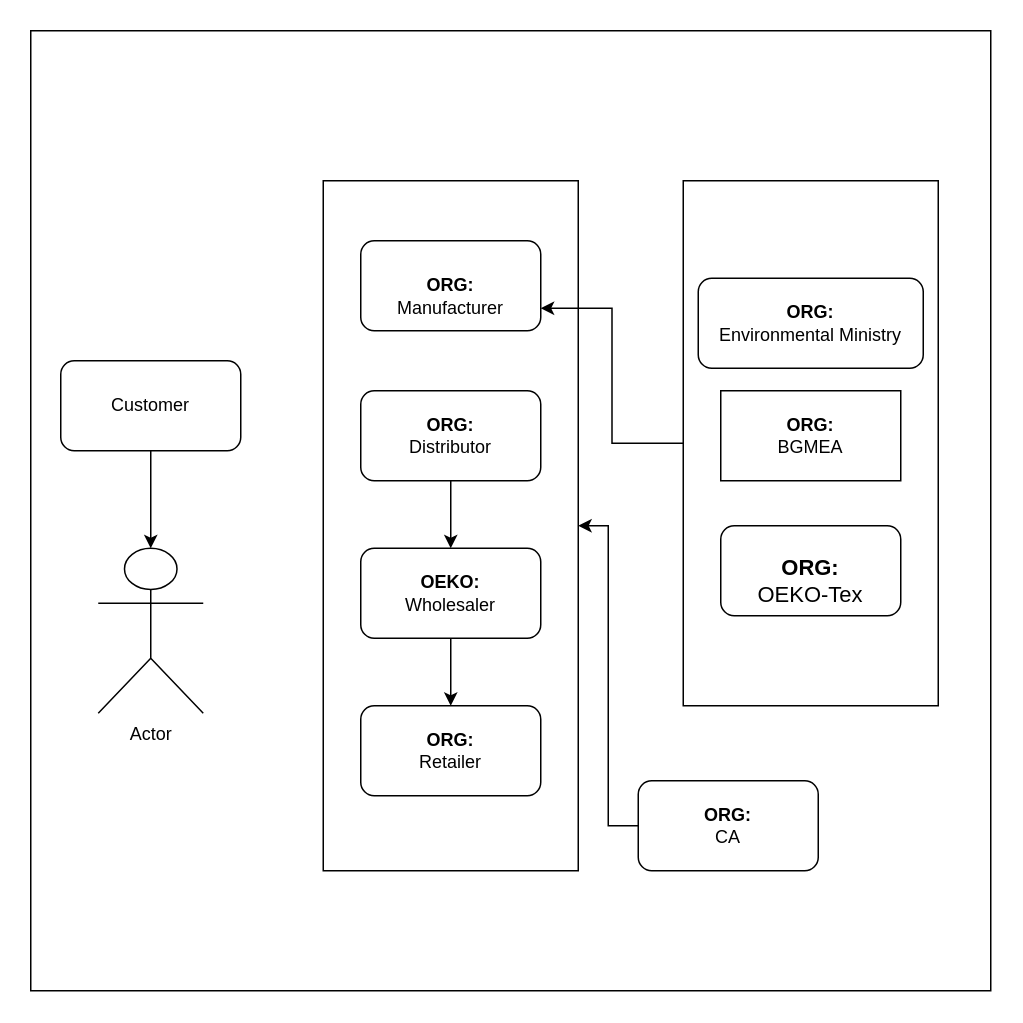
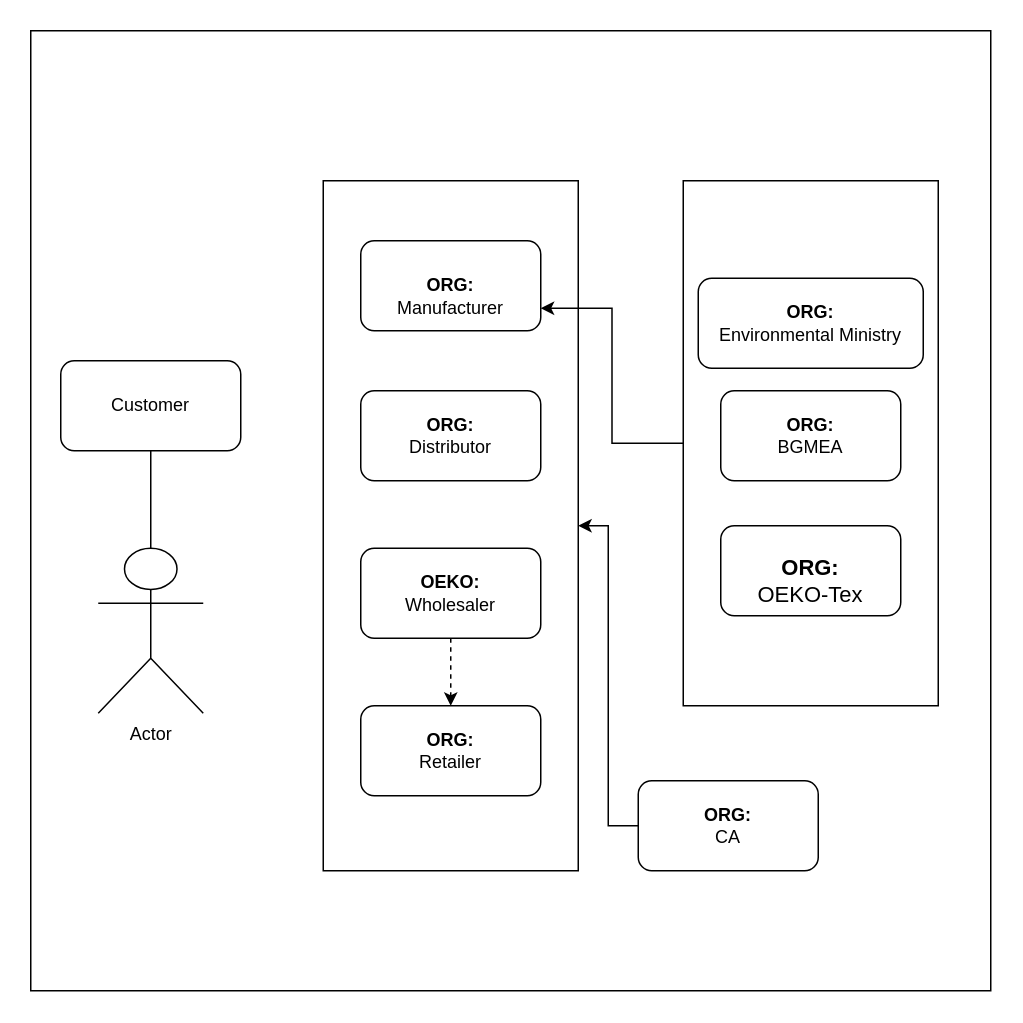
(811, 436) -> (811, 436)
(451, 509) -> none
(151, 537) -> (151, 541)
(451, 666) -> (451, 666)
